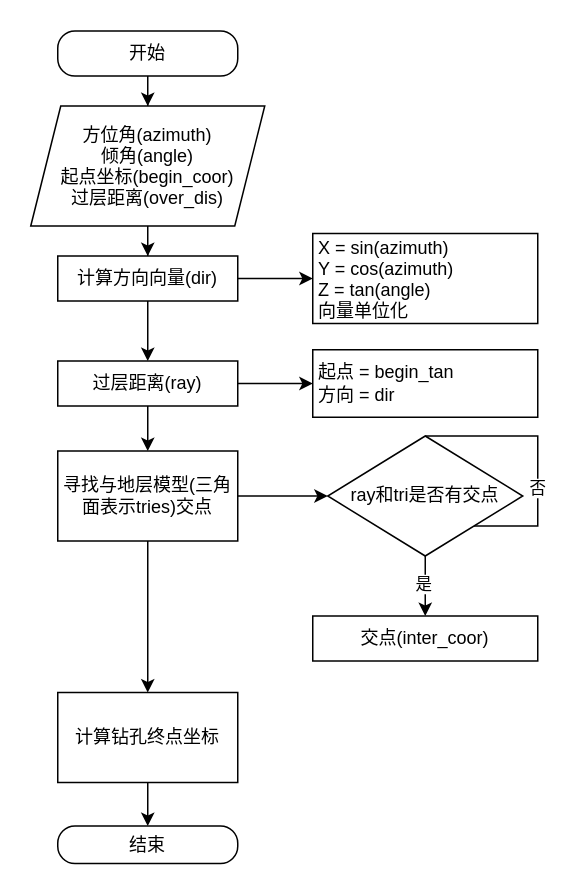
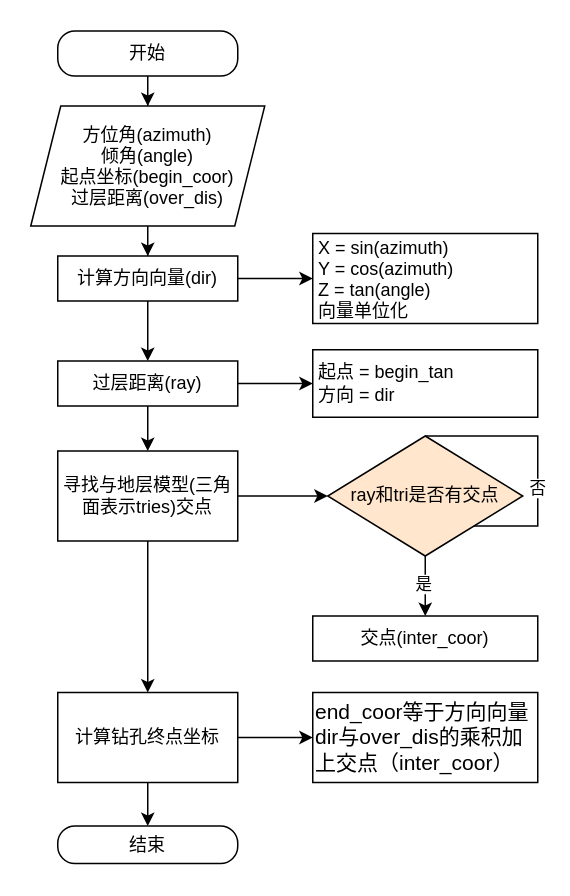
(425, 496) -> (425, 496)
none -> (270, 737)
none -> (425, 737)
